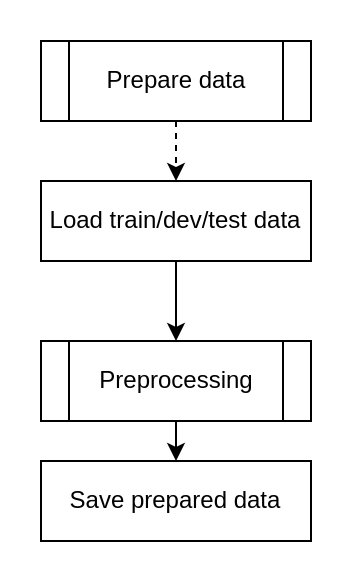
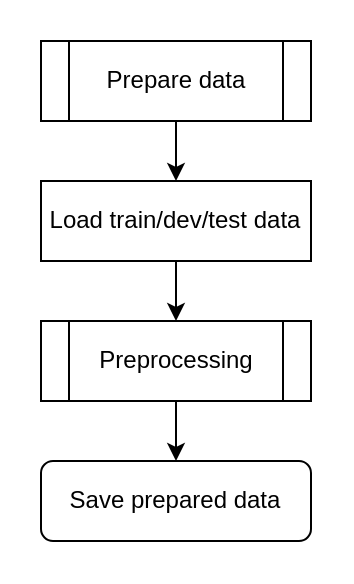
(176, 146) -> (176, 146)
(176, 381) -> (176, 361)
(176, 501) -> (176, 501)
